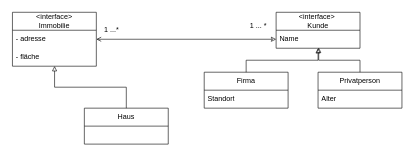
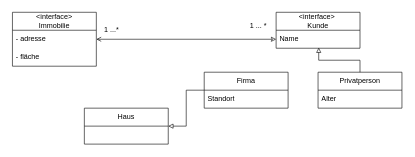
(275, 60) -> (186, 106)
(93, 87) -> none
